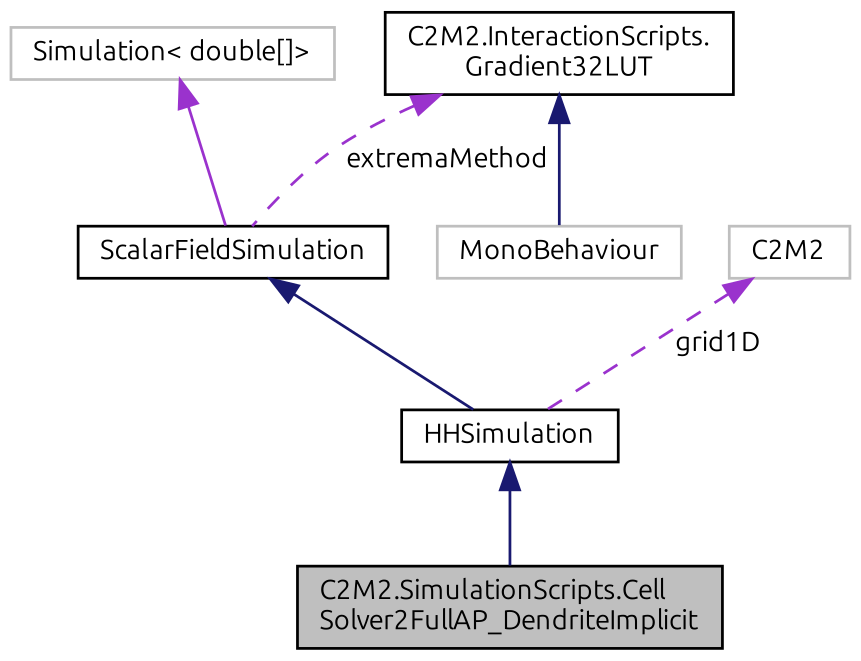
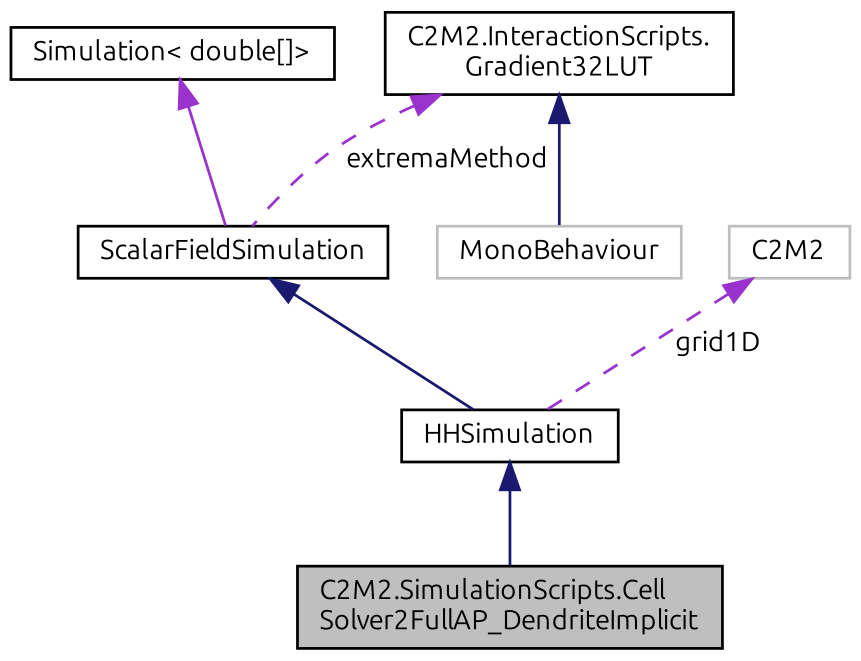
(173, 53) -> (173, 53)
